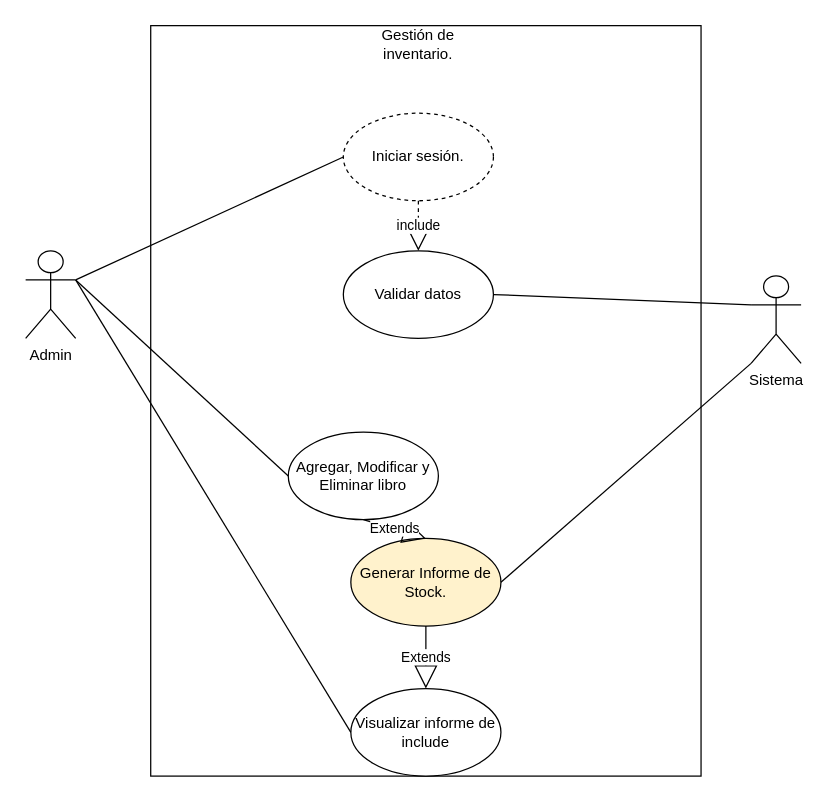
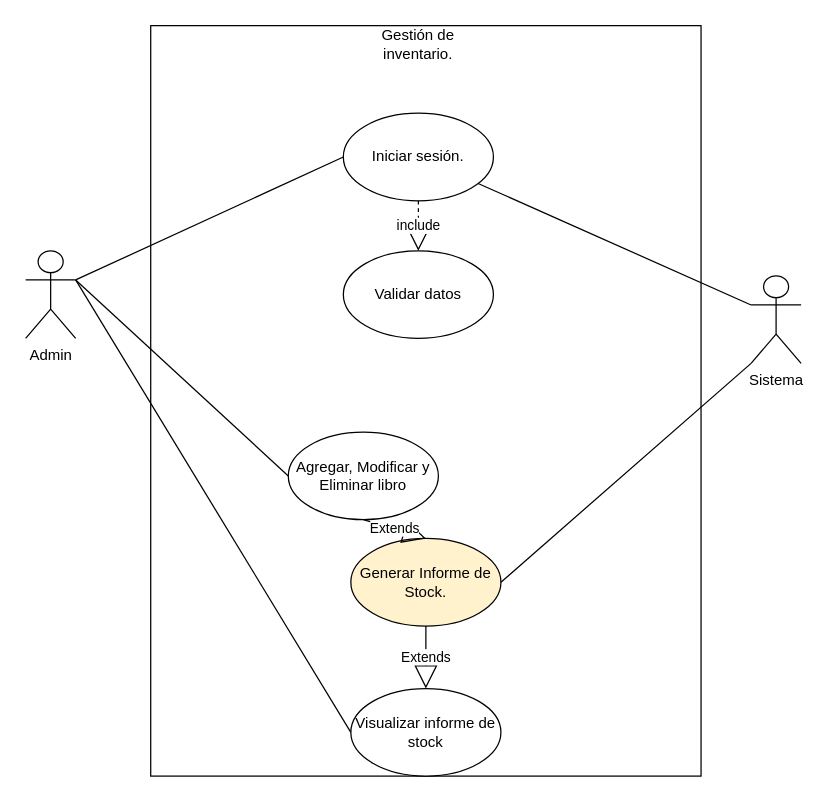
(418, 157) -> (418, 157)
(621, 300) -> (613, 244)
(426, 732) -> (426, 732)
